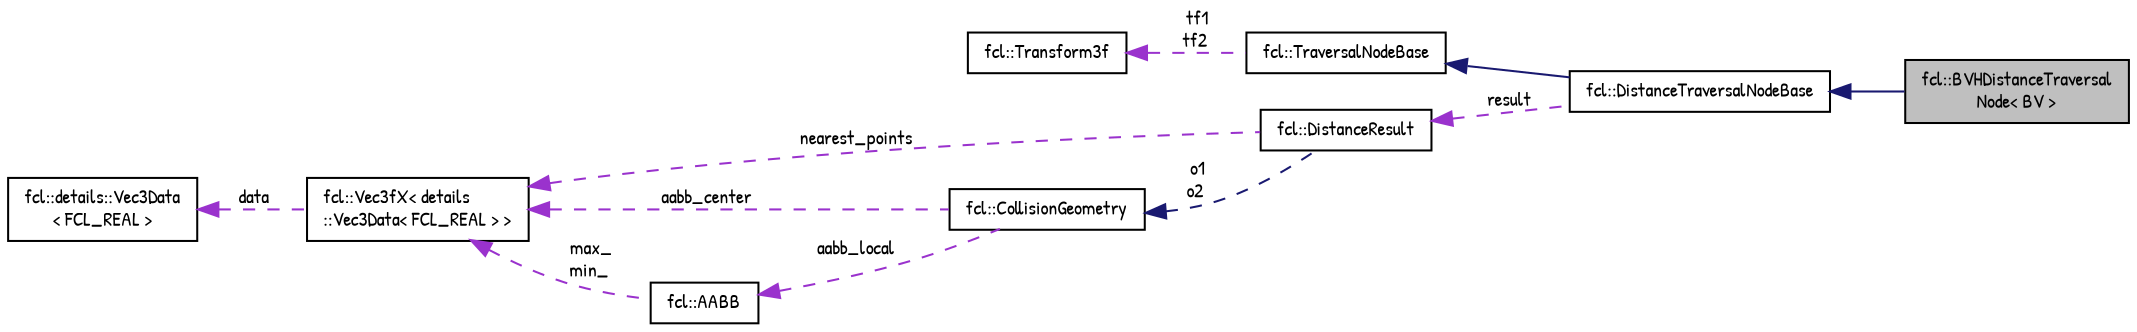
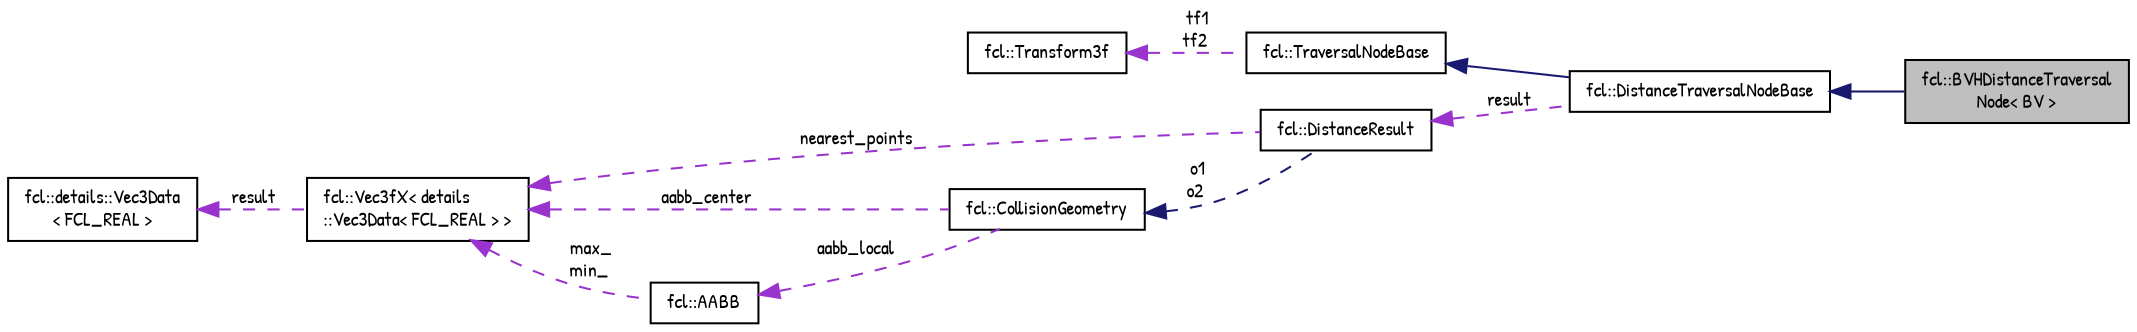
(252, 198) -> (252, 198)
